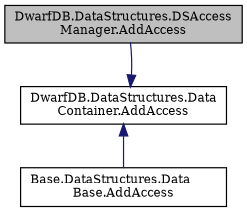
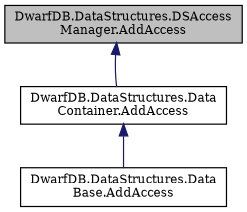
(132, 59) -> (115, 71)
(124, 187) -> (124, 187)
